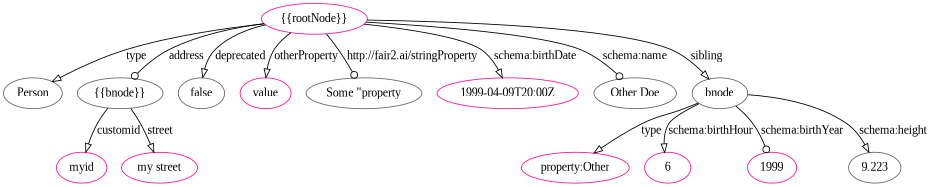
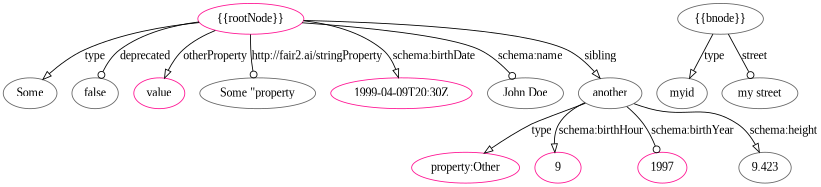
(229, 39) -> (142, 37)
(193, 40) -> none
(33, 93) -> (30, 93)
(508, 93) -> (401, 93)
(635, 93) -> (525, 93)
(720, 93) -> (610, 93)
(142, 126) -> (739, 53)
(119, 130) -> (715, 56)
(82, 168) -> (682, 93)
(160, 168) -> (760, 93)
(668, 168) -> (558, 168)
(772, 168) -> (662, 168)
(875, 168) -> (765, 168)
